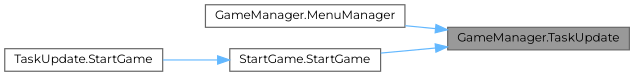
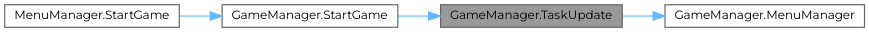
(420, 27) -> (638, 16)
(84, 60) -> (92, 16)
(305, 60) -> (310, 16)
